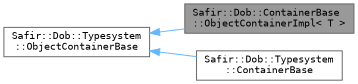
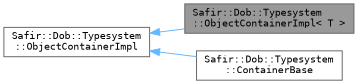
(269, 19) -> (269, 19)
(77, 42) -> (77, 42)
